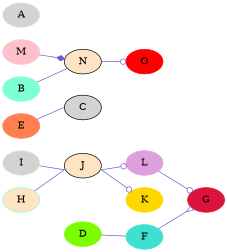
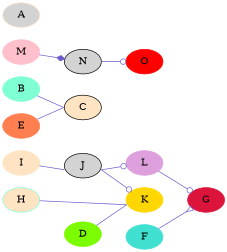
(83, 62) -> (83, 62)
(52, 75) -> (50, 102)
(83, 108) -> (83, 108)
(21, 163) -> (21, 163)
(83, 166) -> (83, 166)
(49, 180) -> (83, 203)
(114, 236) -> (111, 215)
